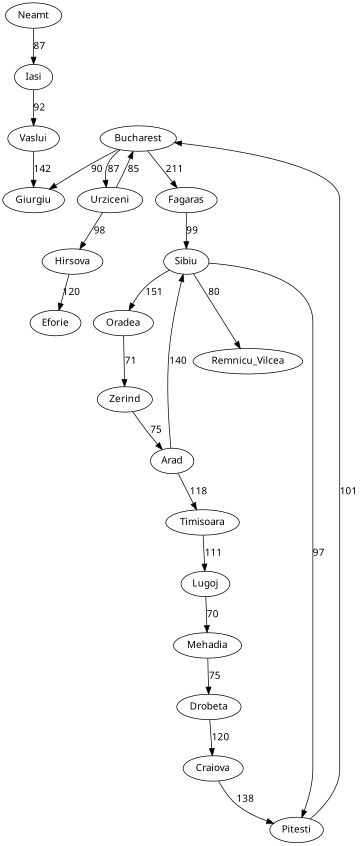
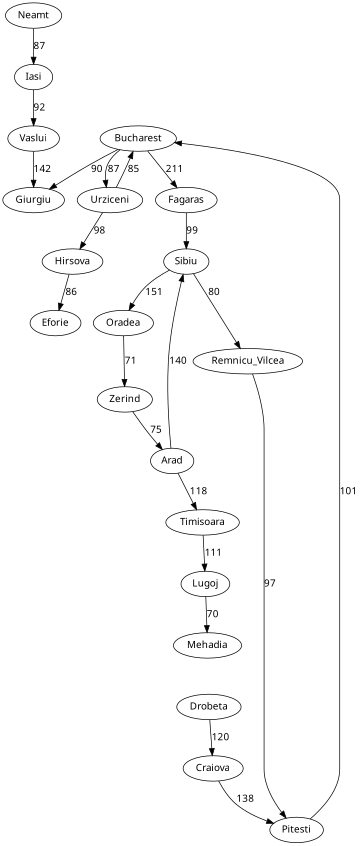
(71, 292) -> (71, 292)
(313, 502) -> (264, 594)
(208, 673) -> none
